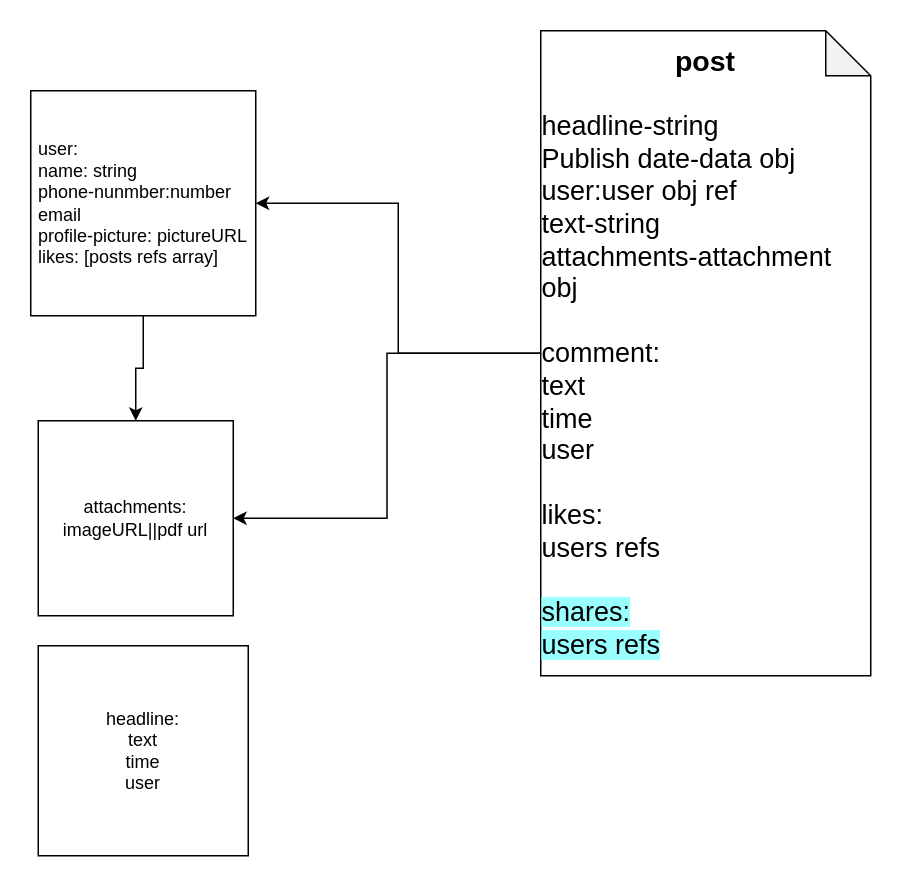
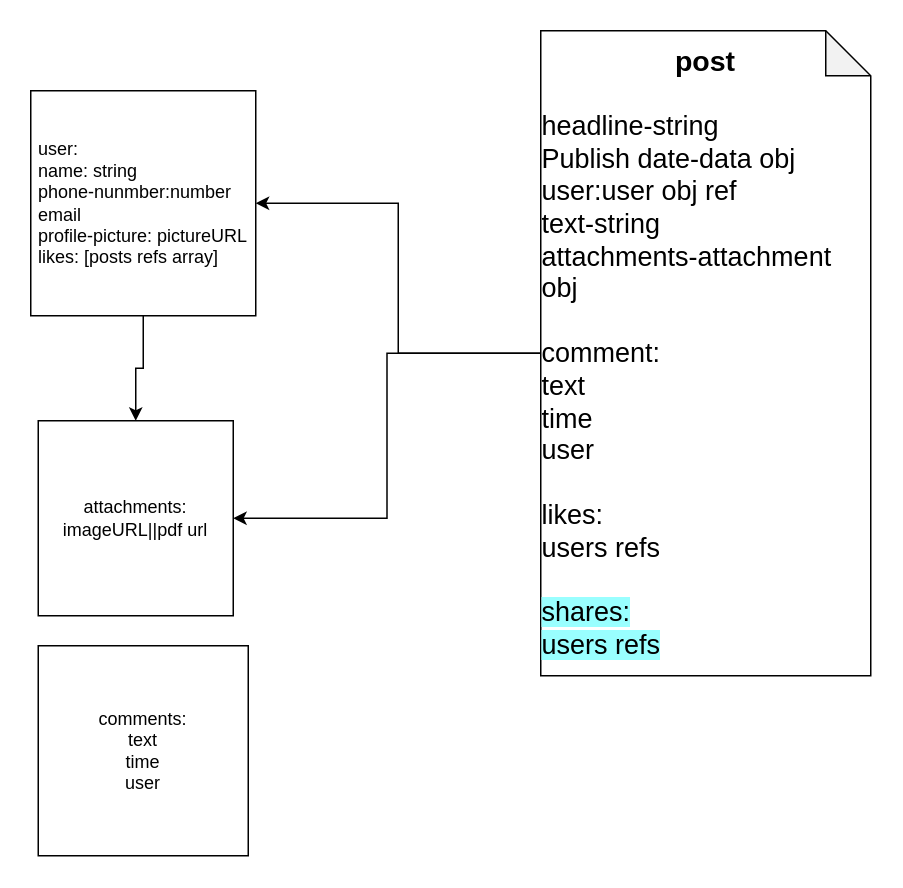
(143, 751) -> (143, 751)
